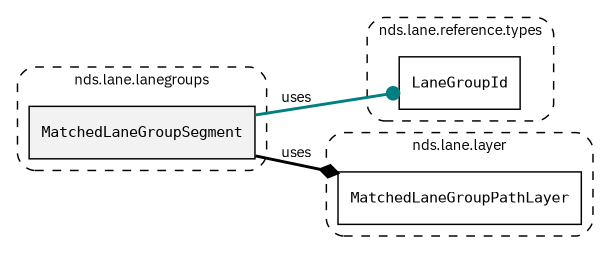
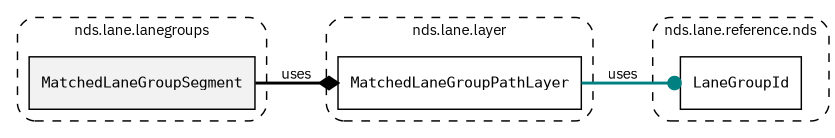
(460, 31) -> (741, 31)
(321, 105) -> (625, 83)
